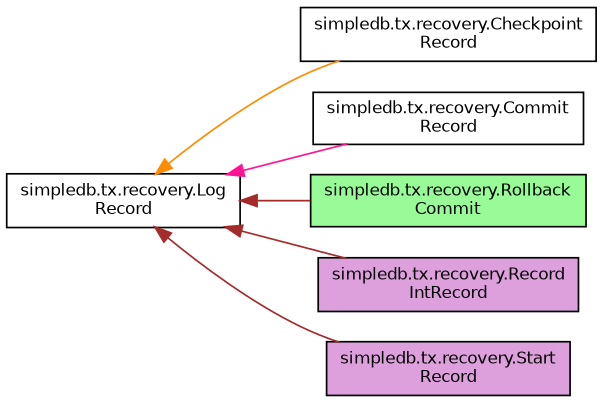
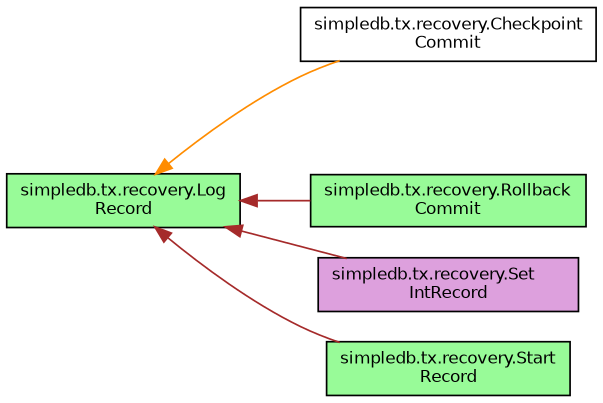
(448, 34) -> (448, 34)
(448, 118) -> none
(123, 201) -> (123, 201)
(448, 285) -> (448, 285)
(448, 369) -> (448, 369)
